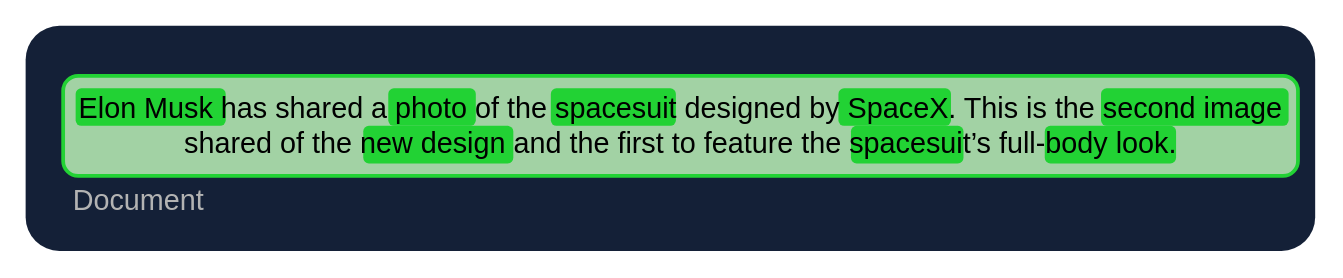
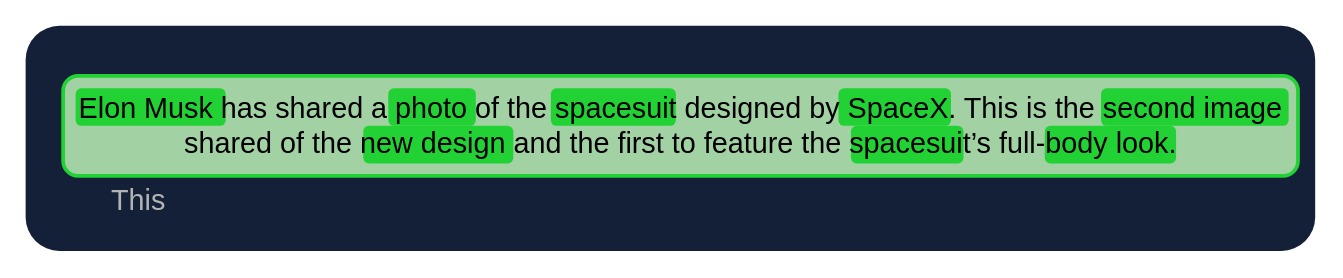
(139, 201) -> (139, 201)
